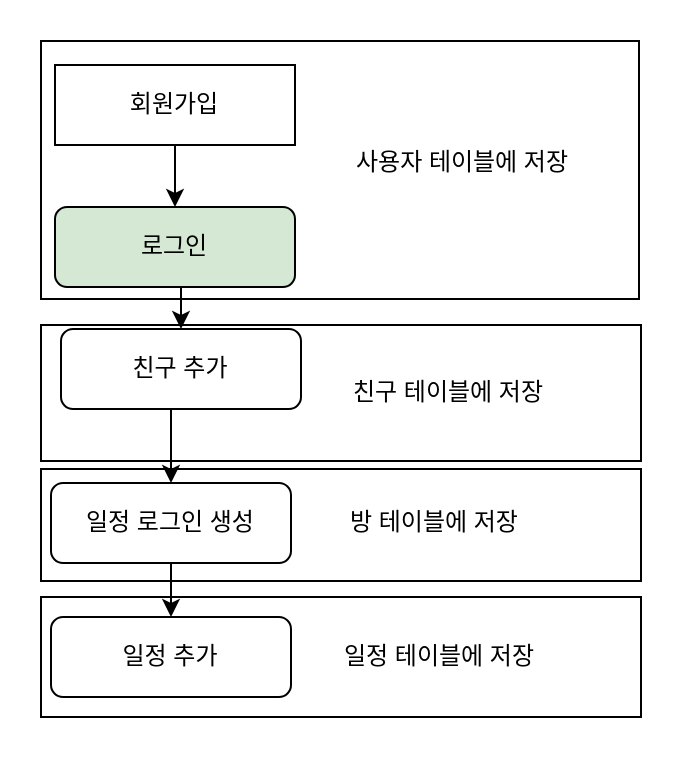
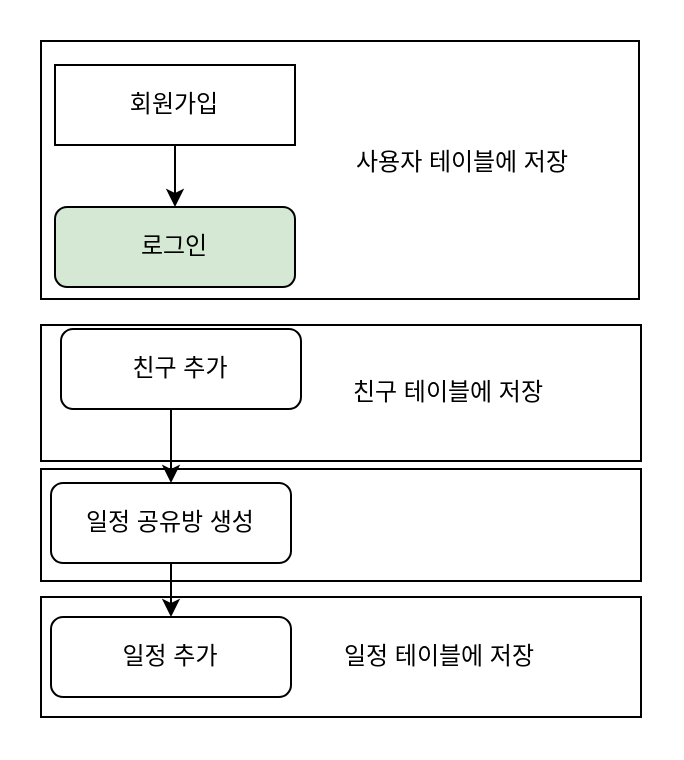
(181, 300) -> none
(171, 523) -> (171, 523)
(435, 523) -> none
